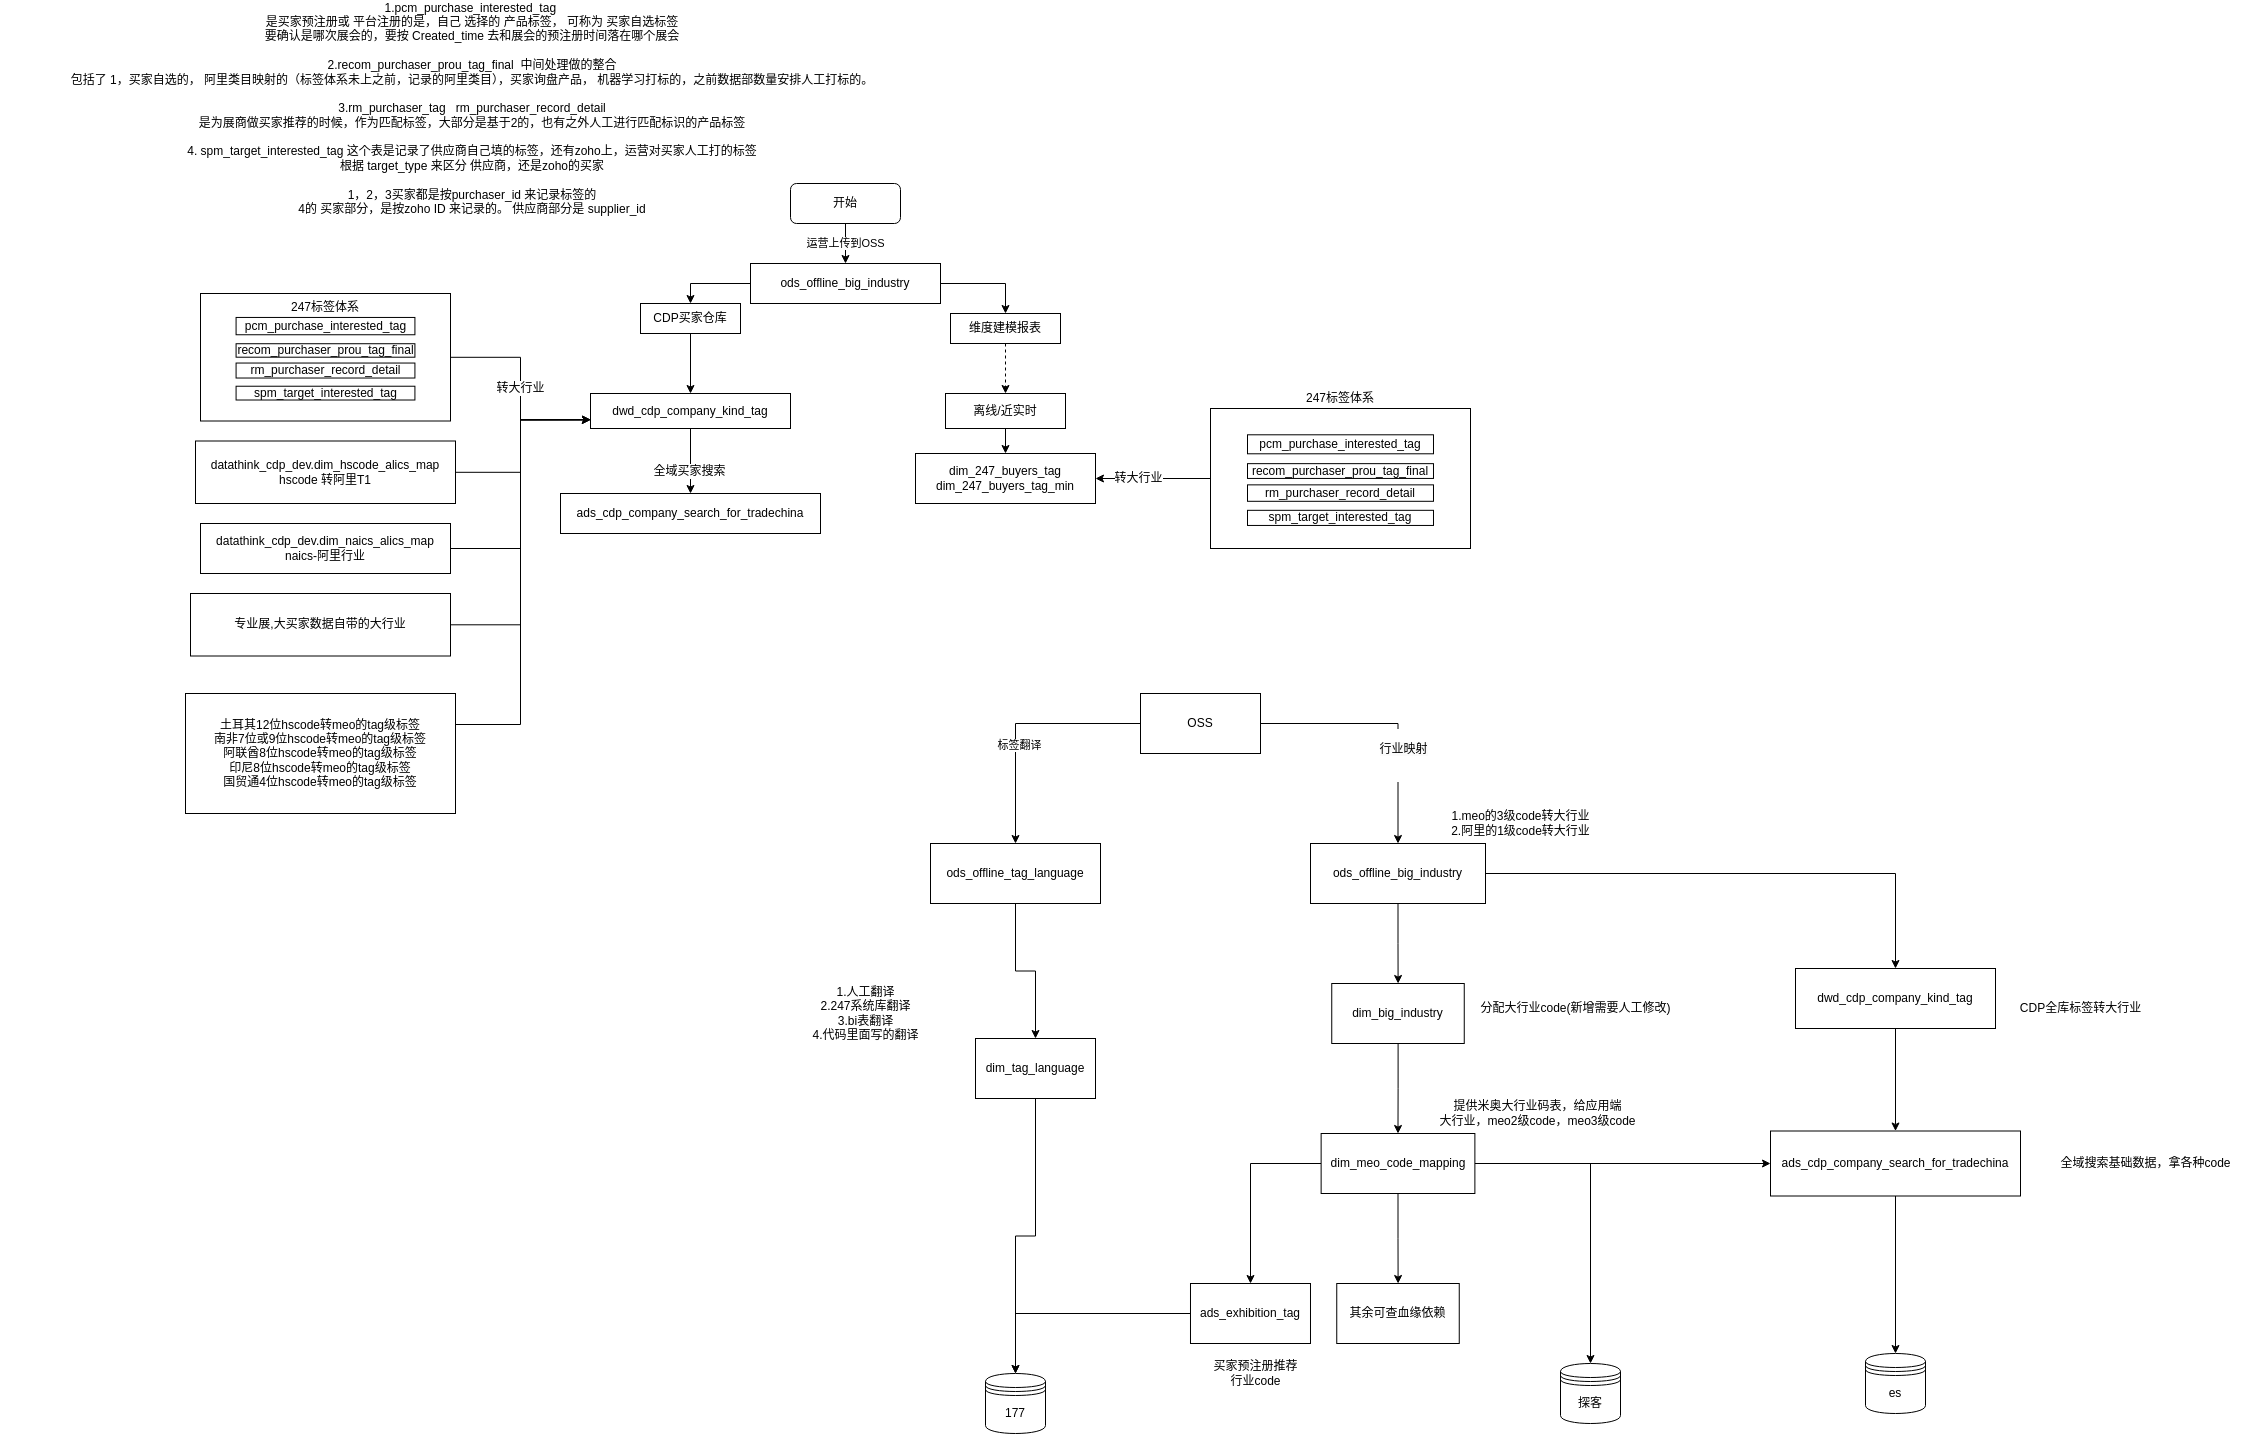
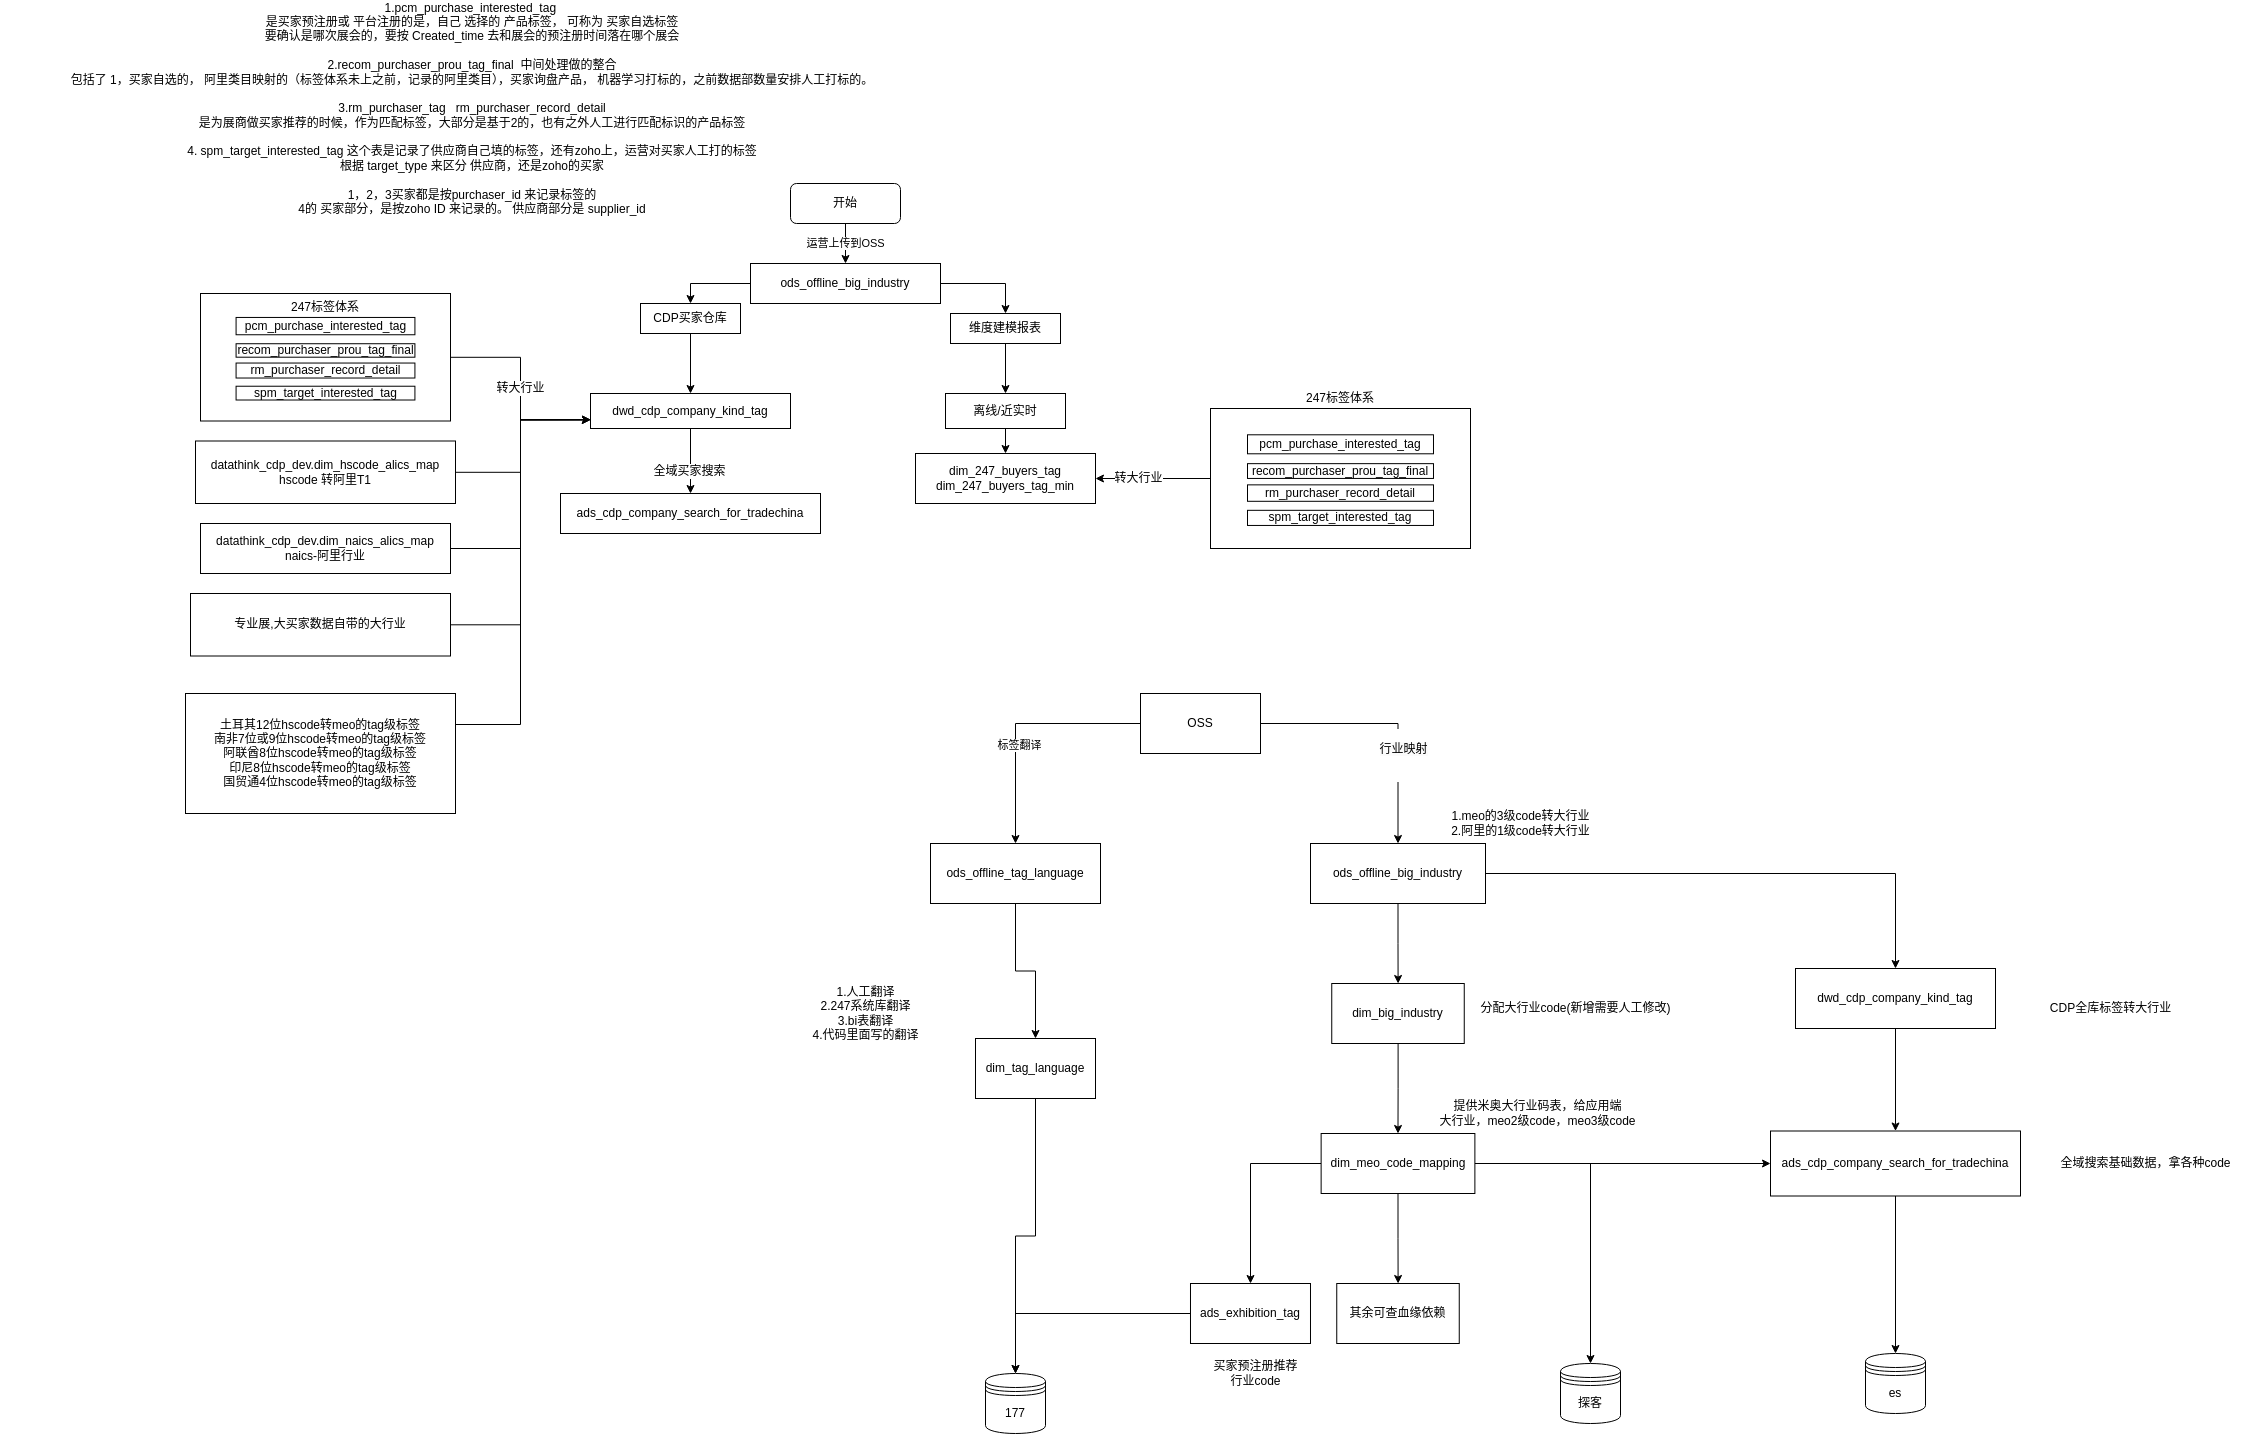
(1006, 365) -> (1006, 365)
(2081, 1009) -> (2111, 1009)
